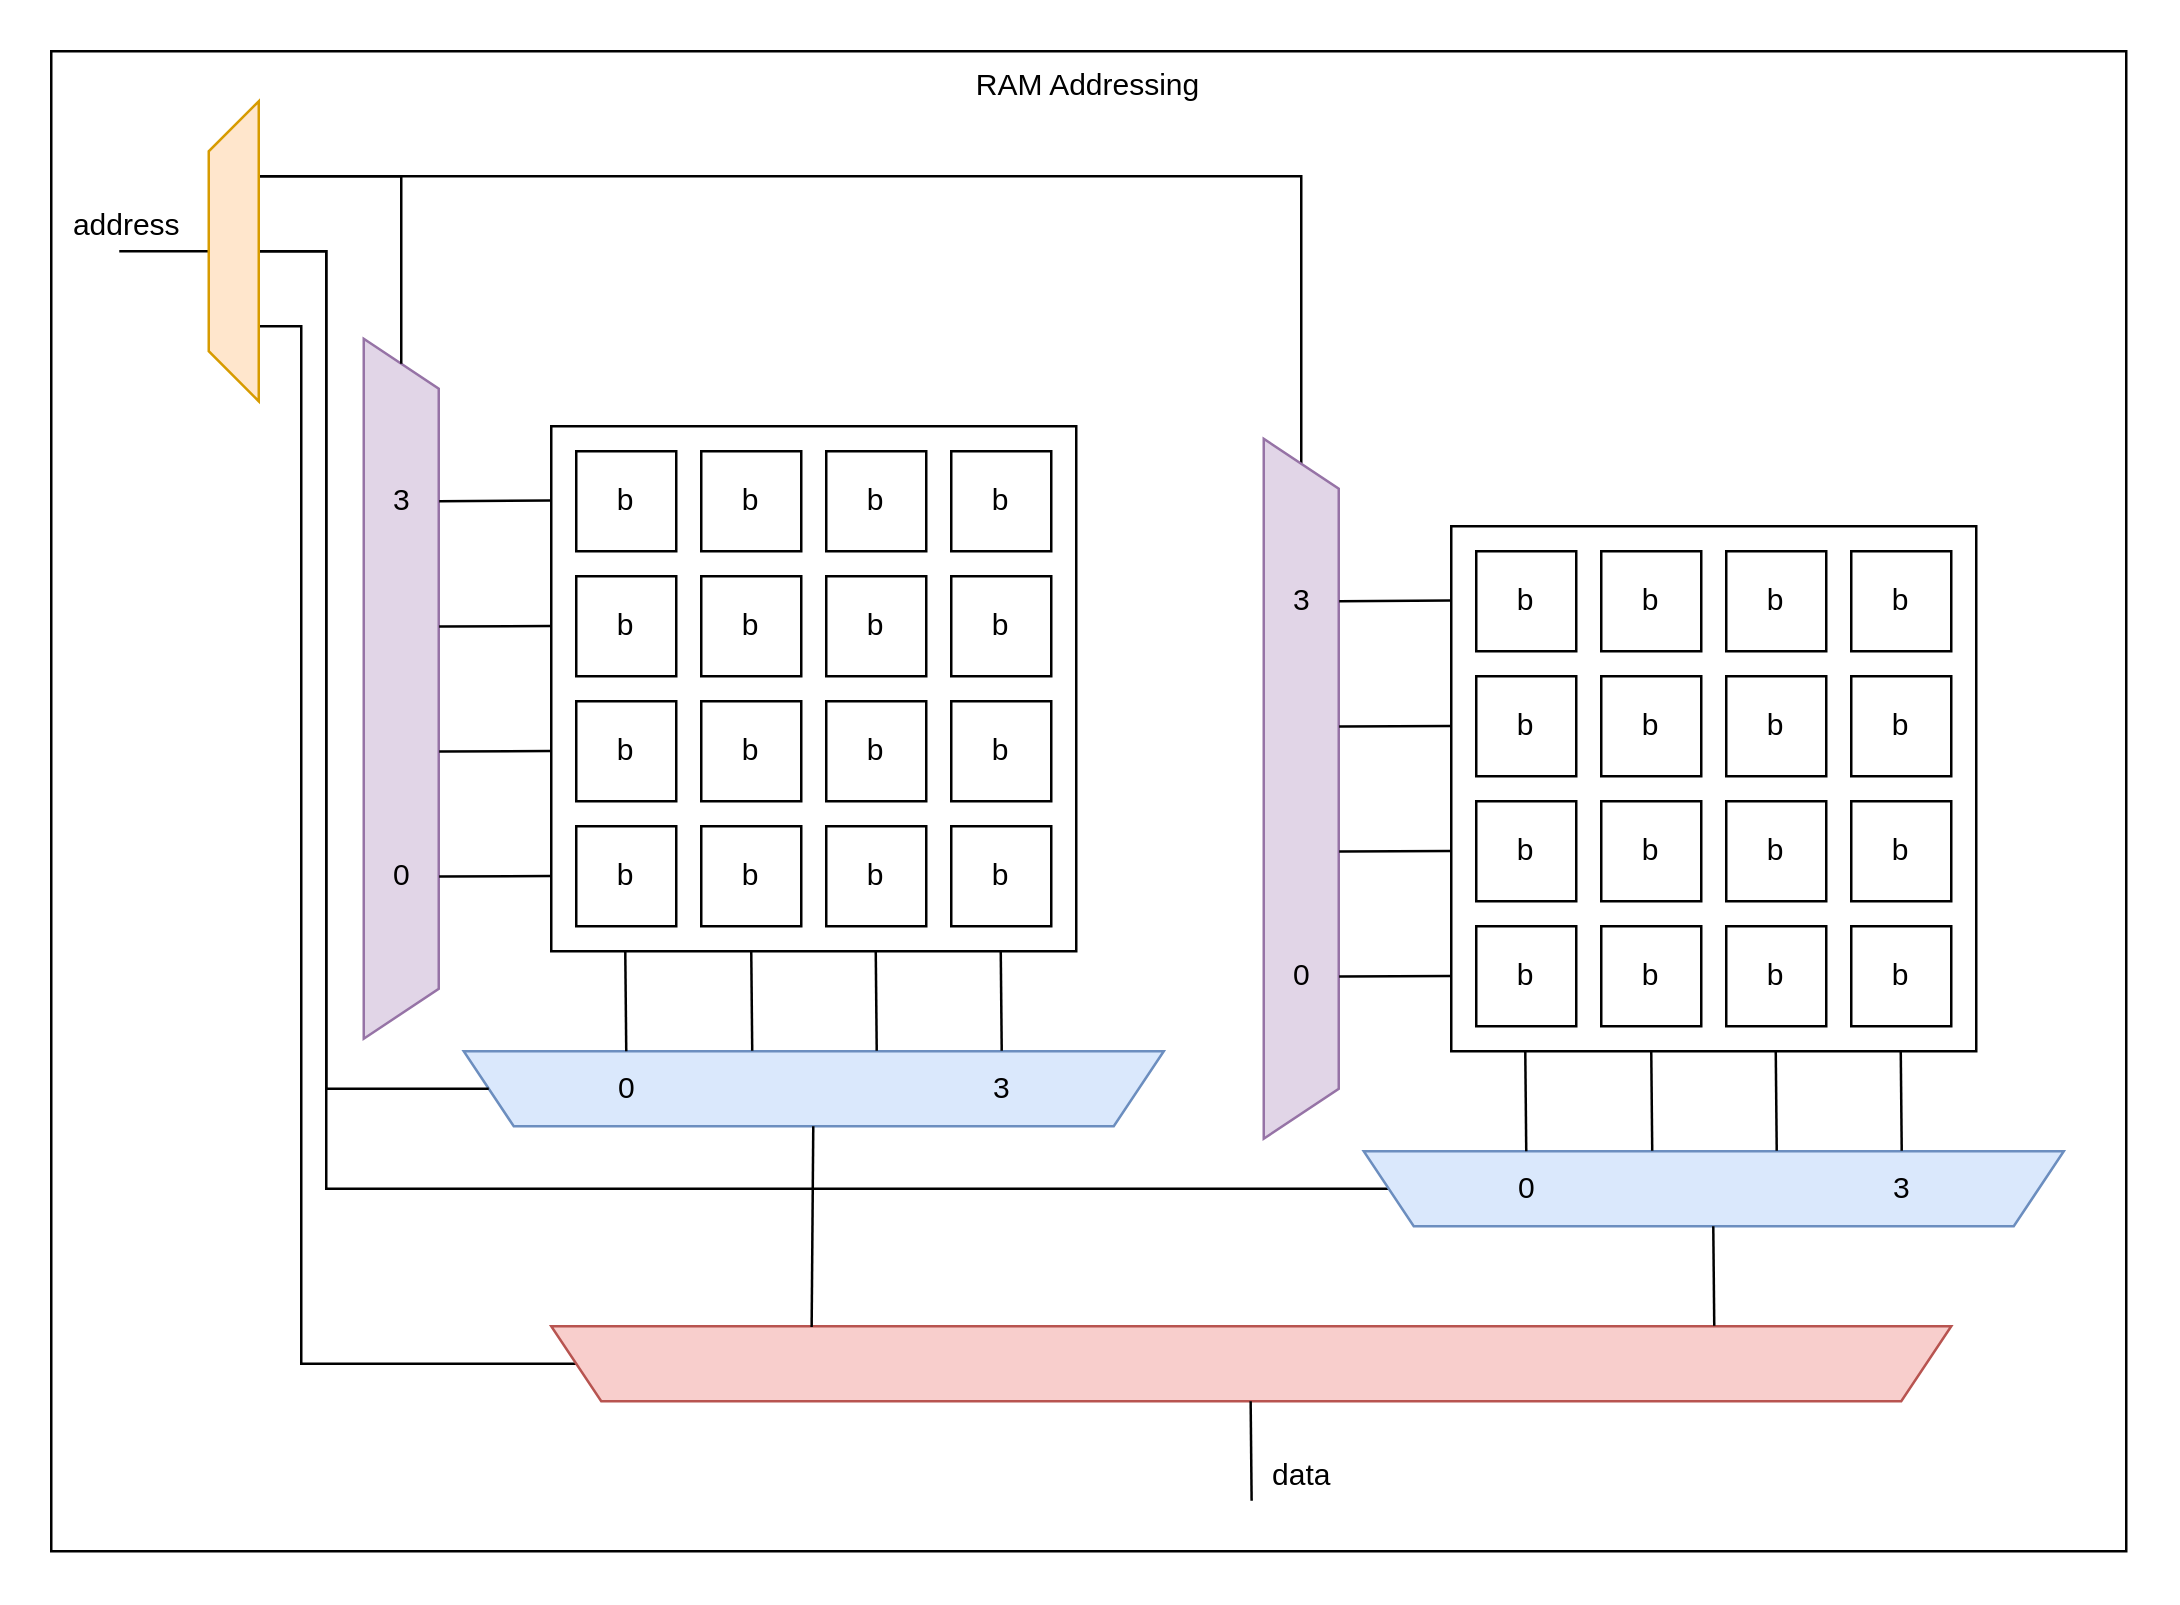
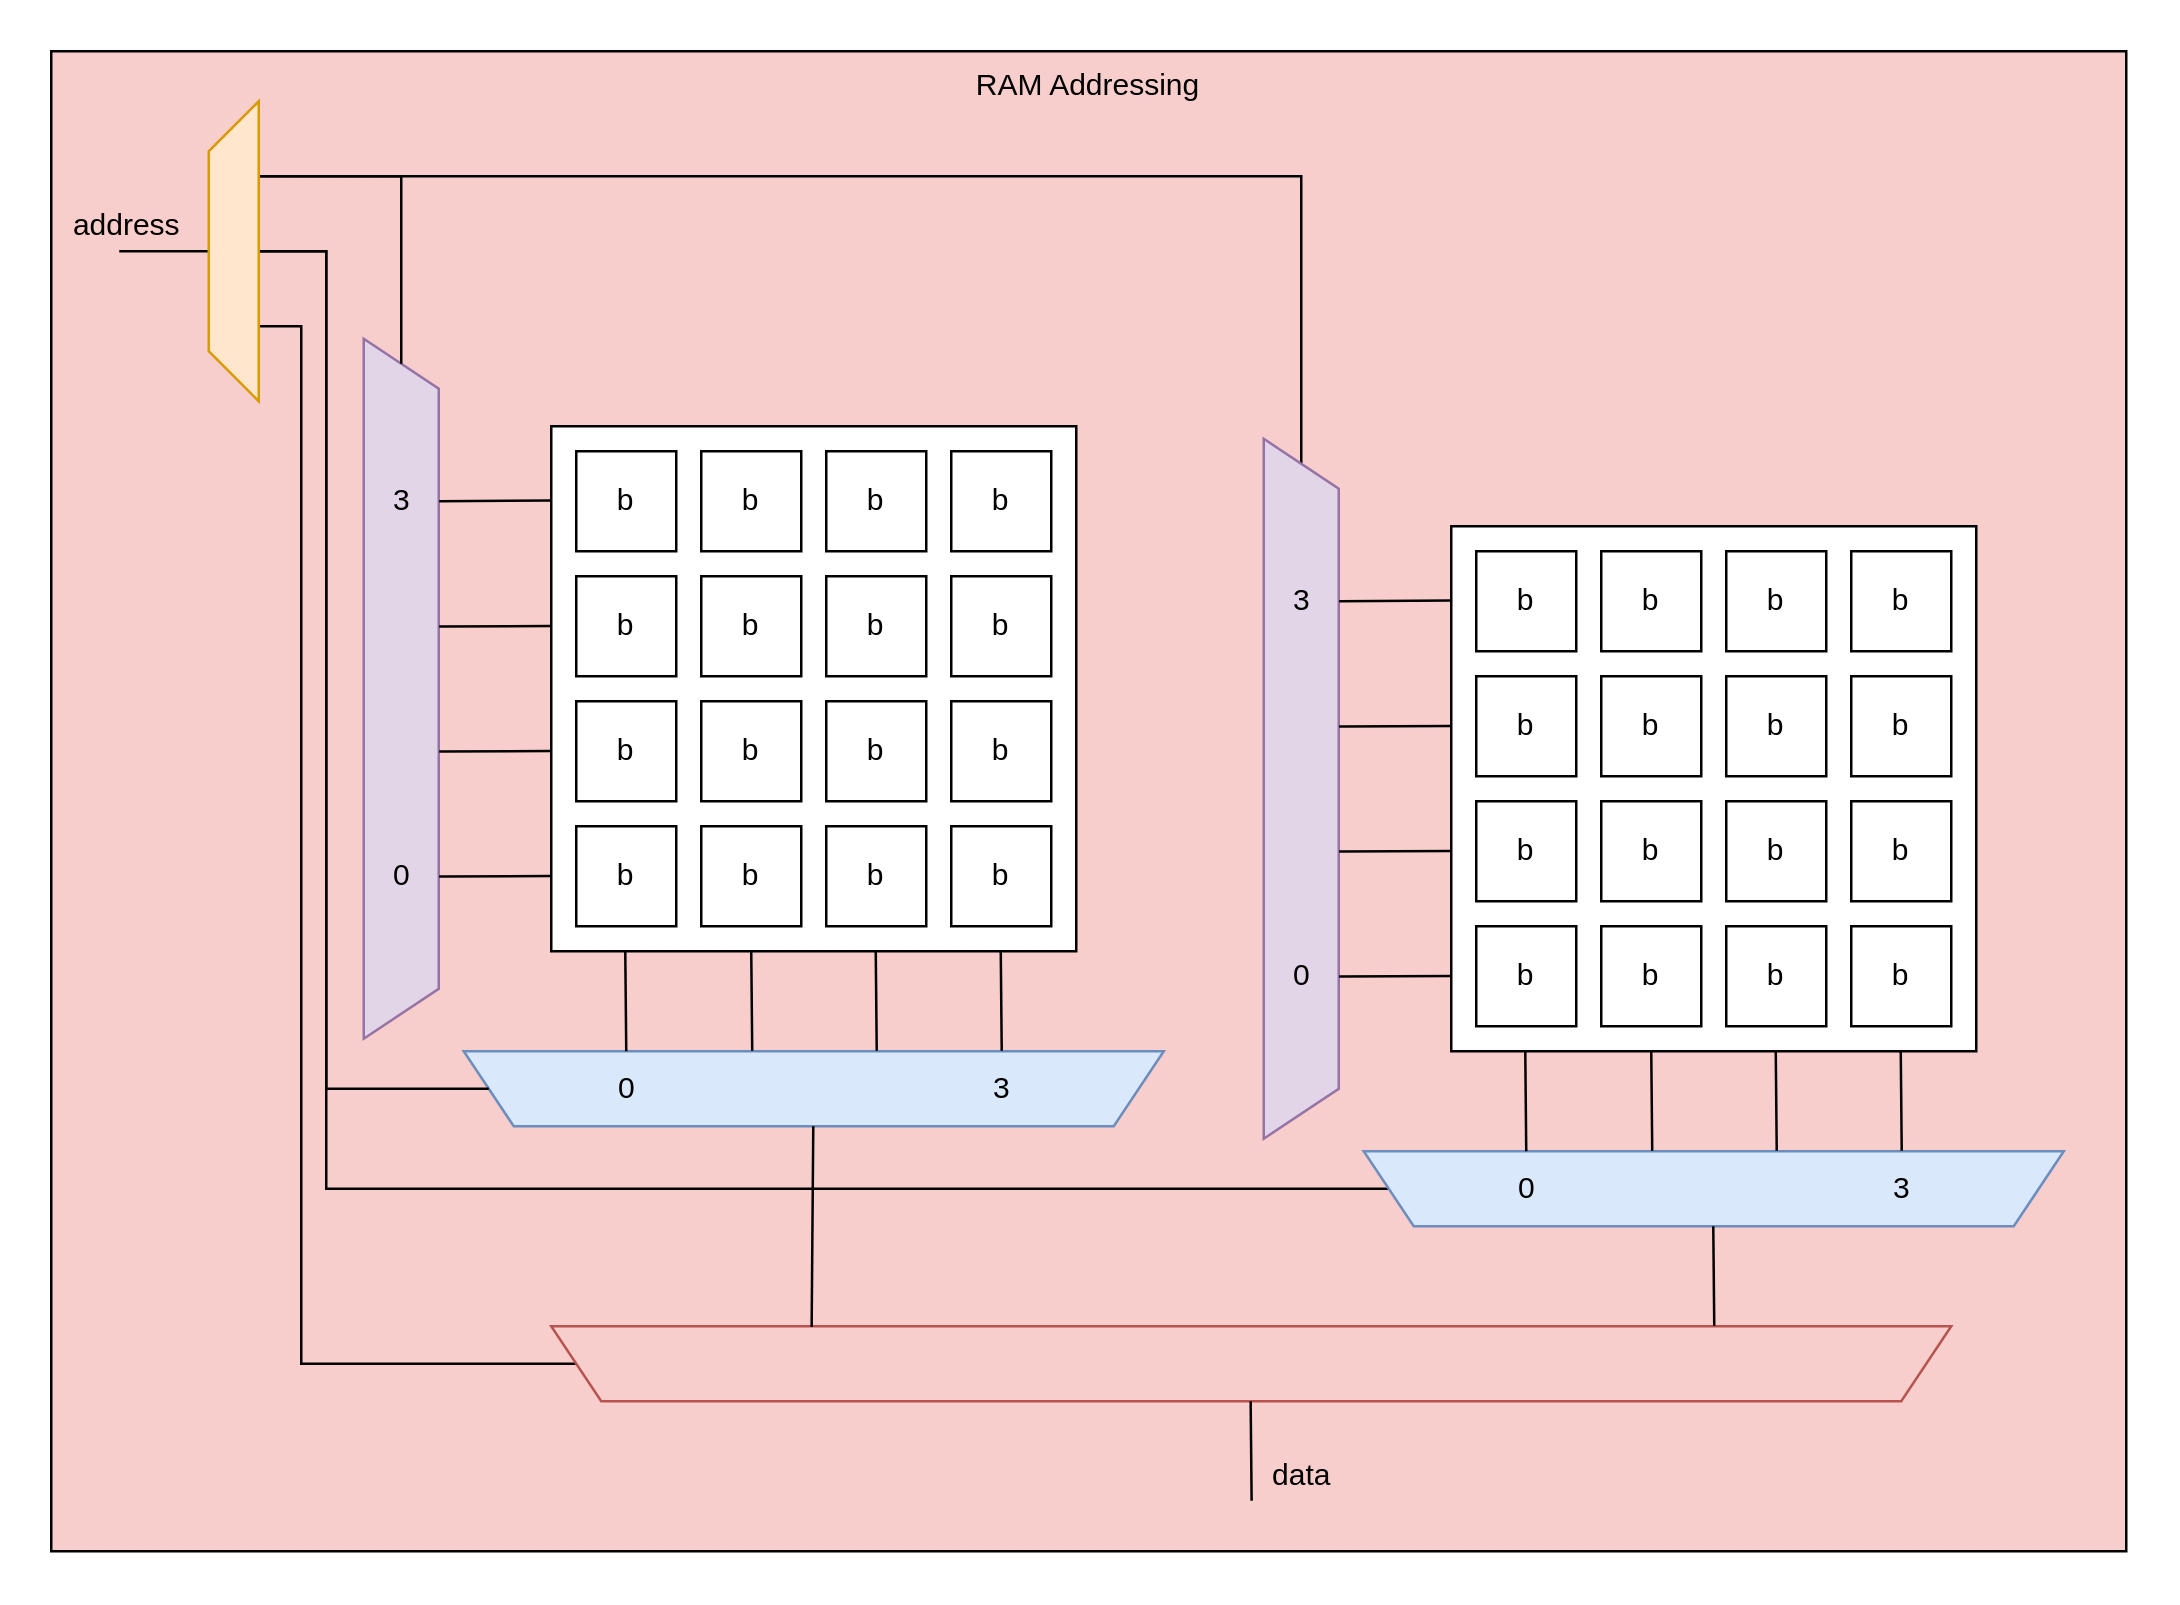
(1089, 87) -> (1089, 87)
